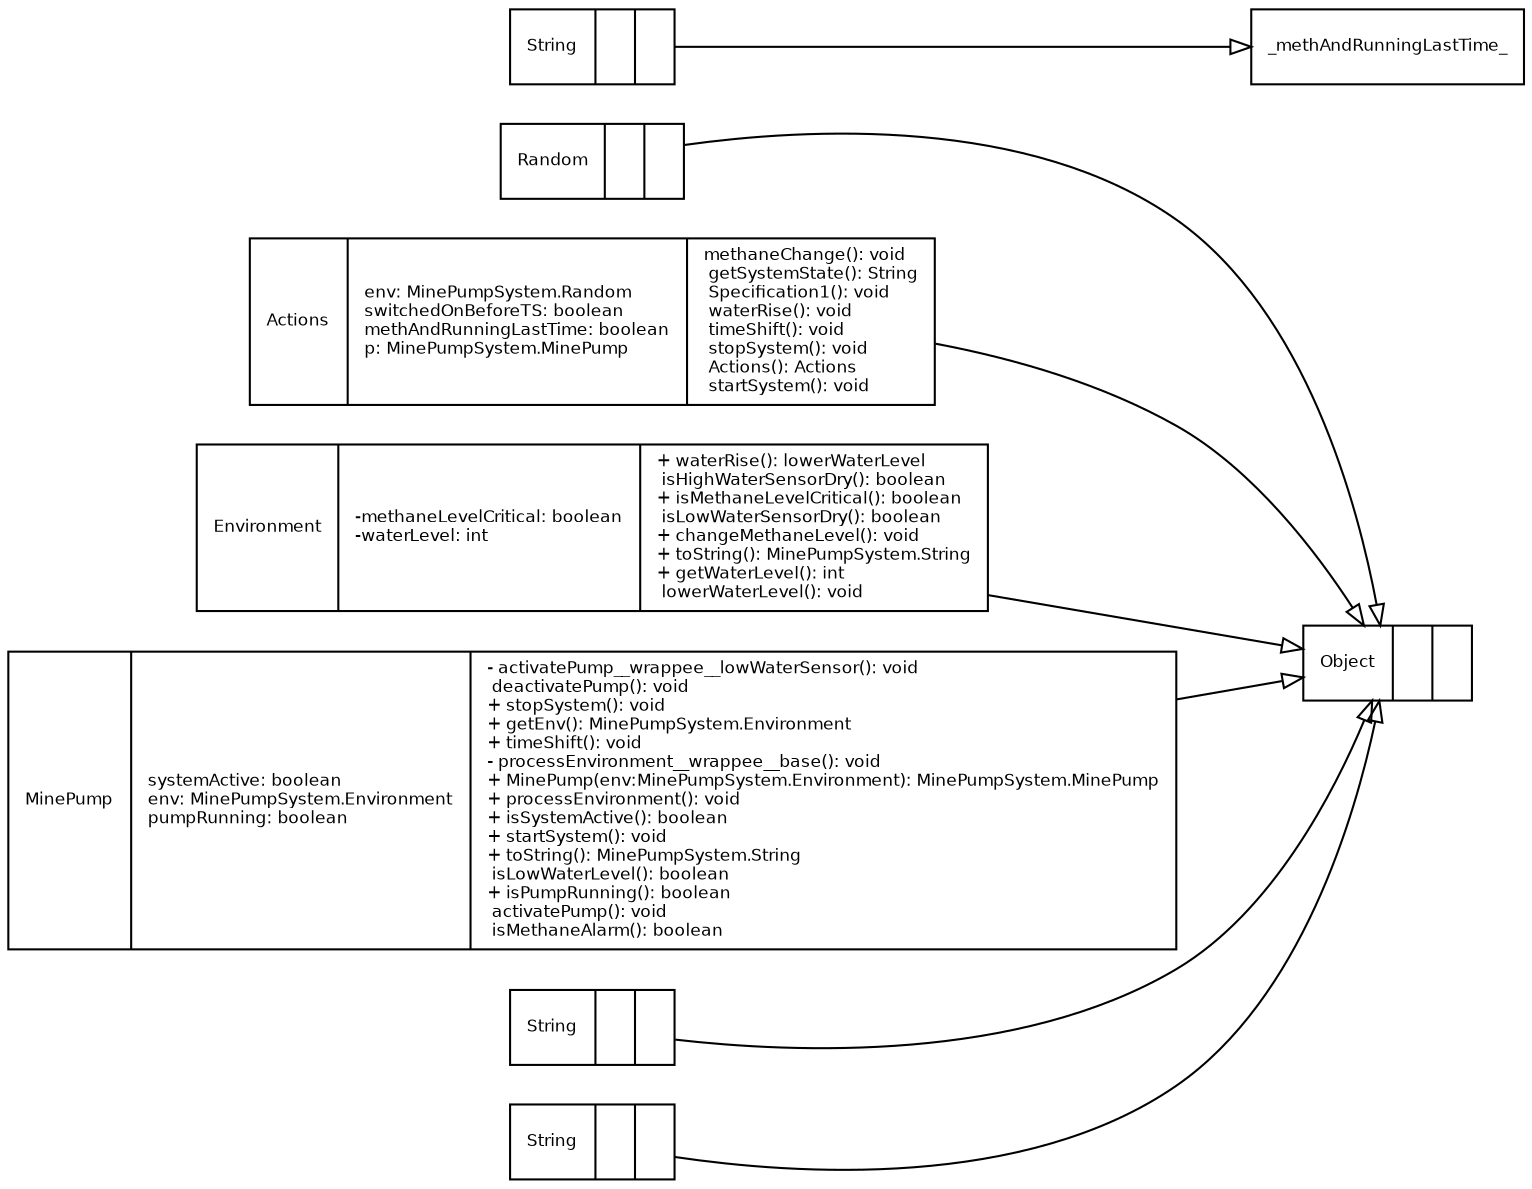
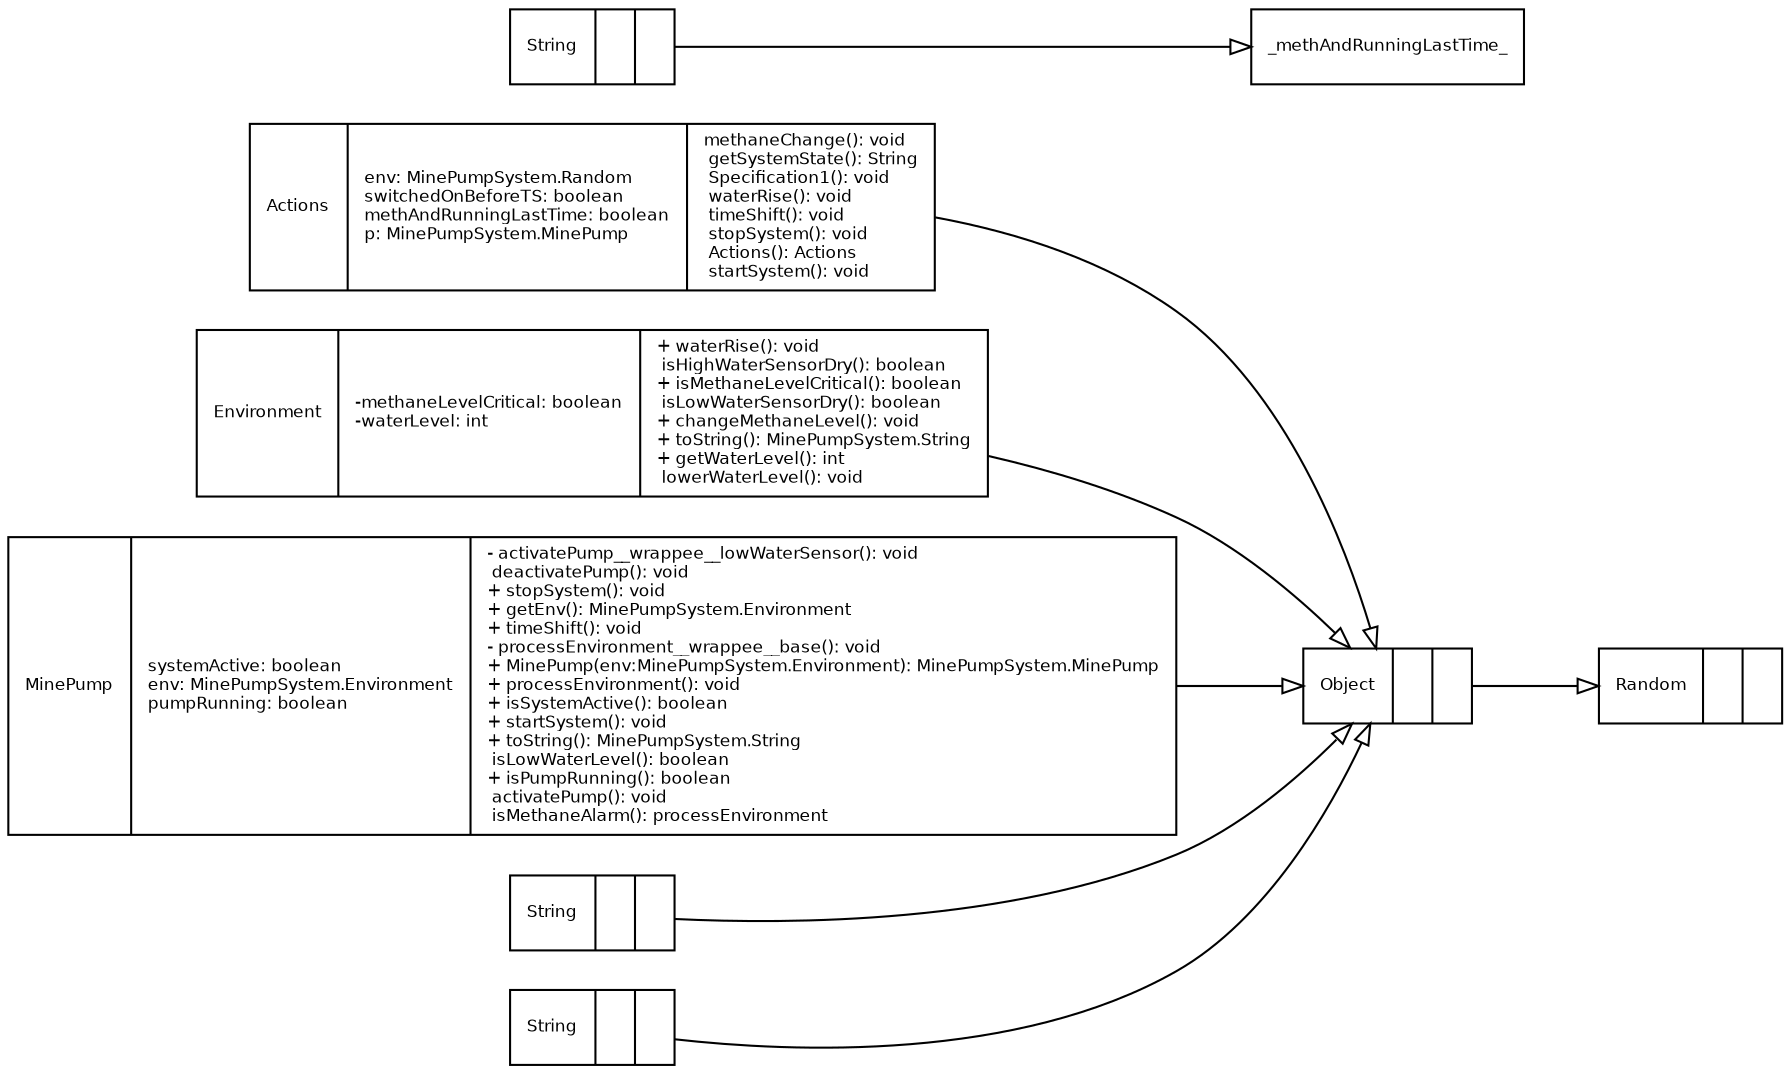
(1148, 203) -> (1525, 686)
(792, 461) -> (739, 347)
(606, 931) -> (658, 816)
